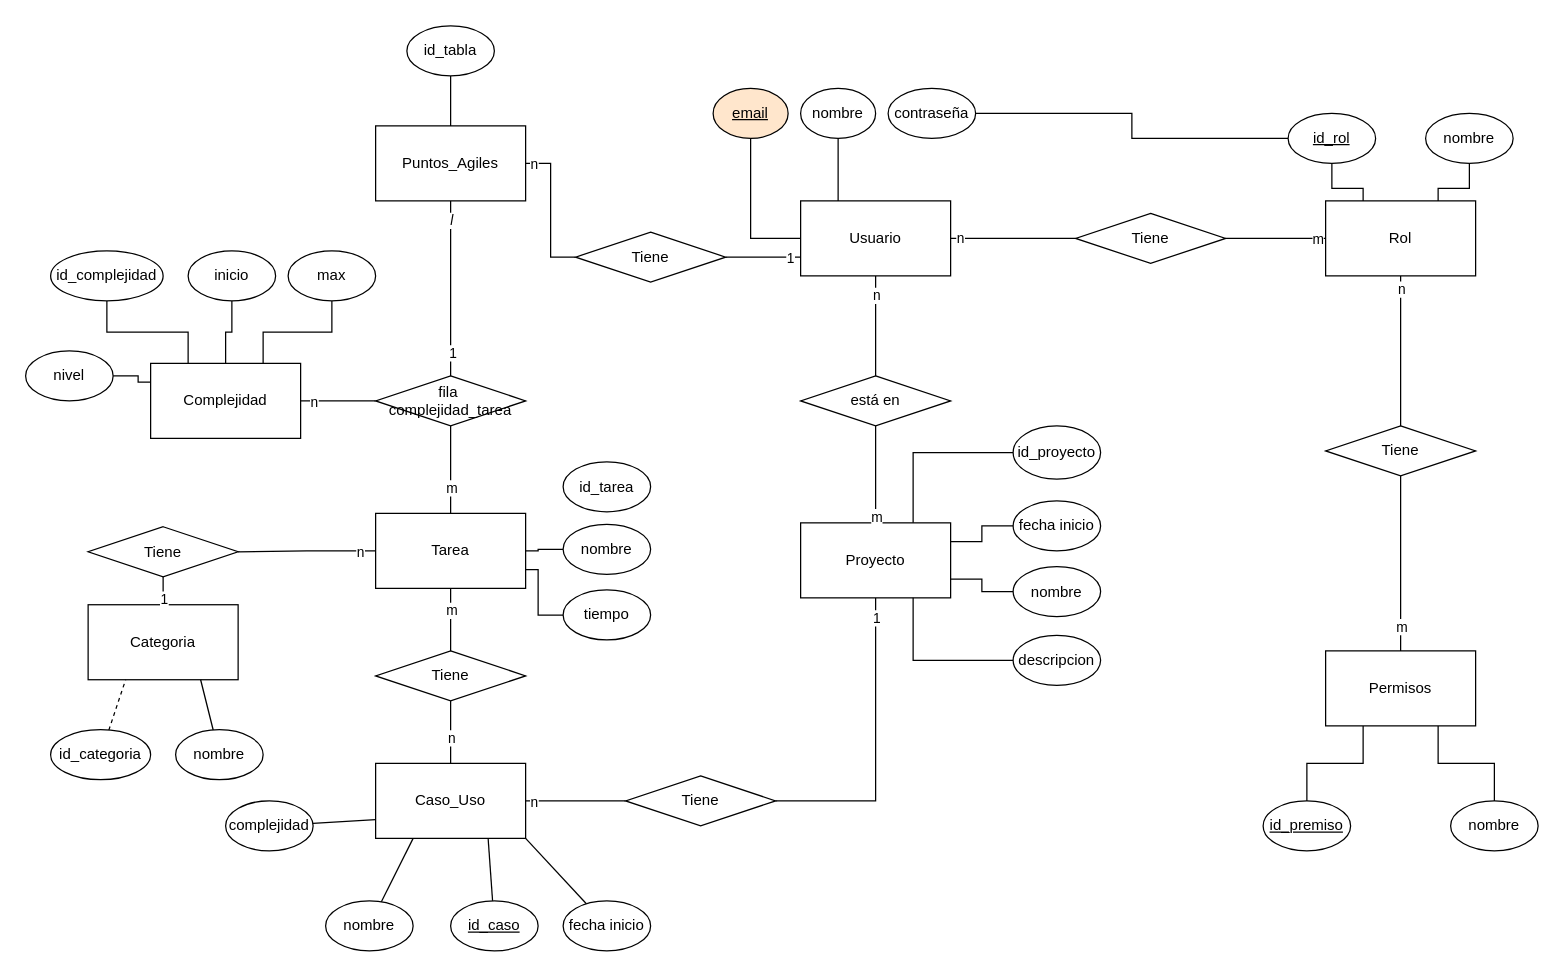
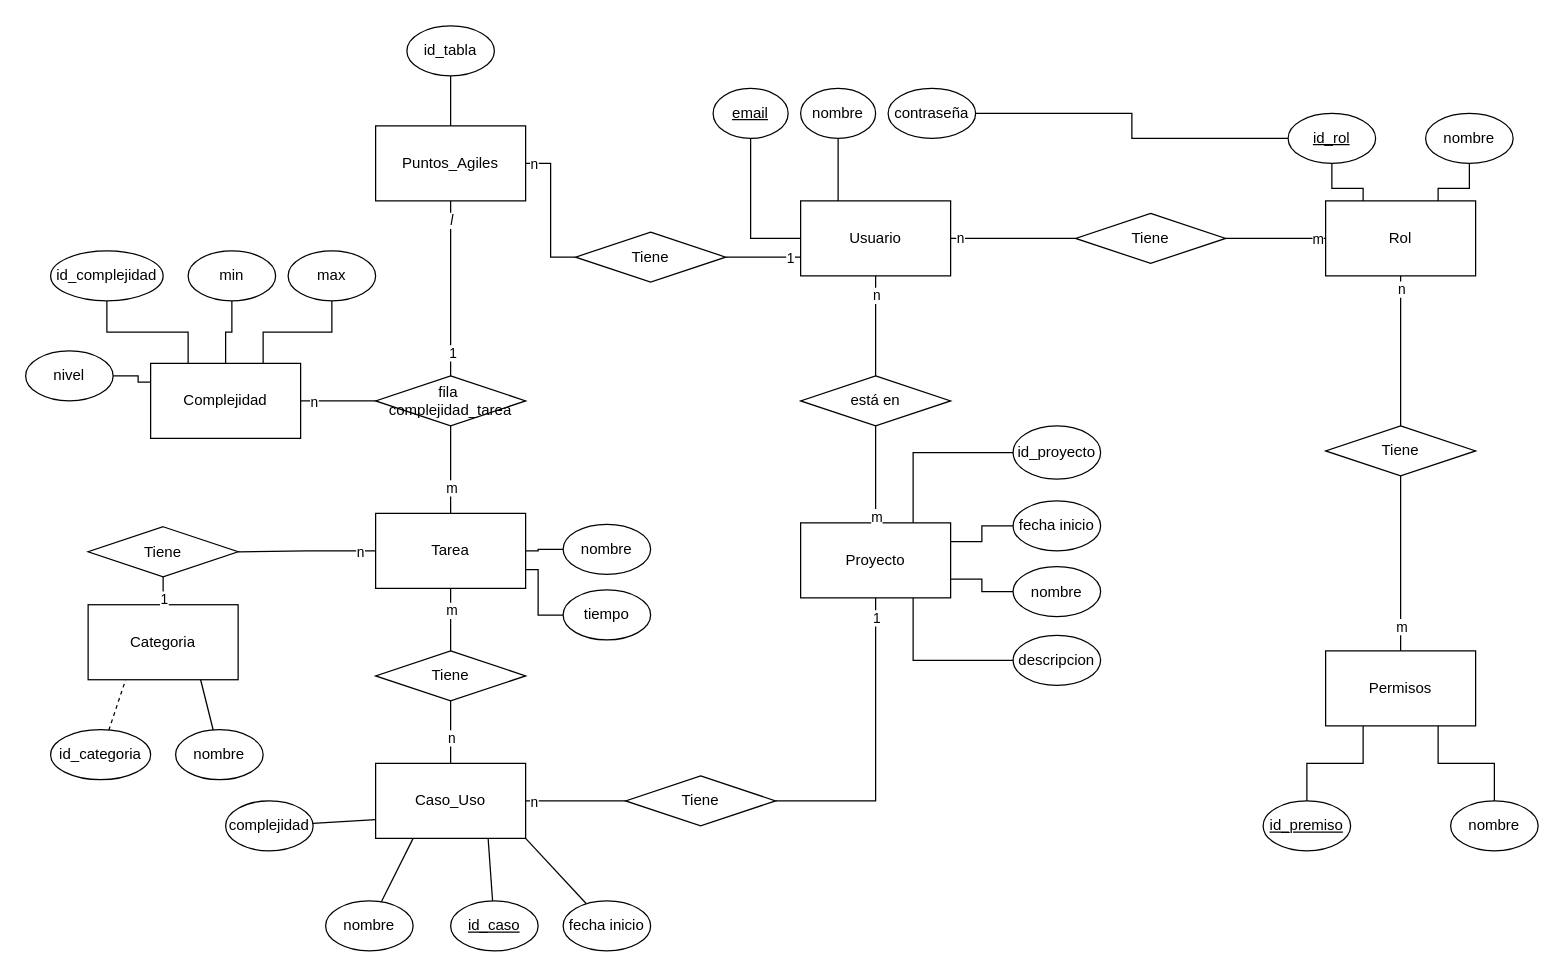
(751, 113) -> (751, 113)
(232, 276) -> (232, 276)
(607, 487) -> none
